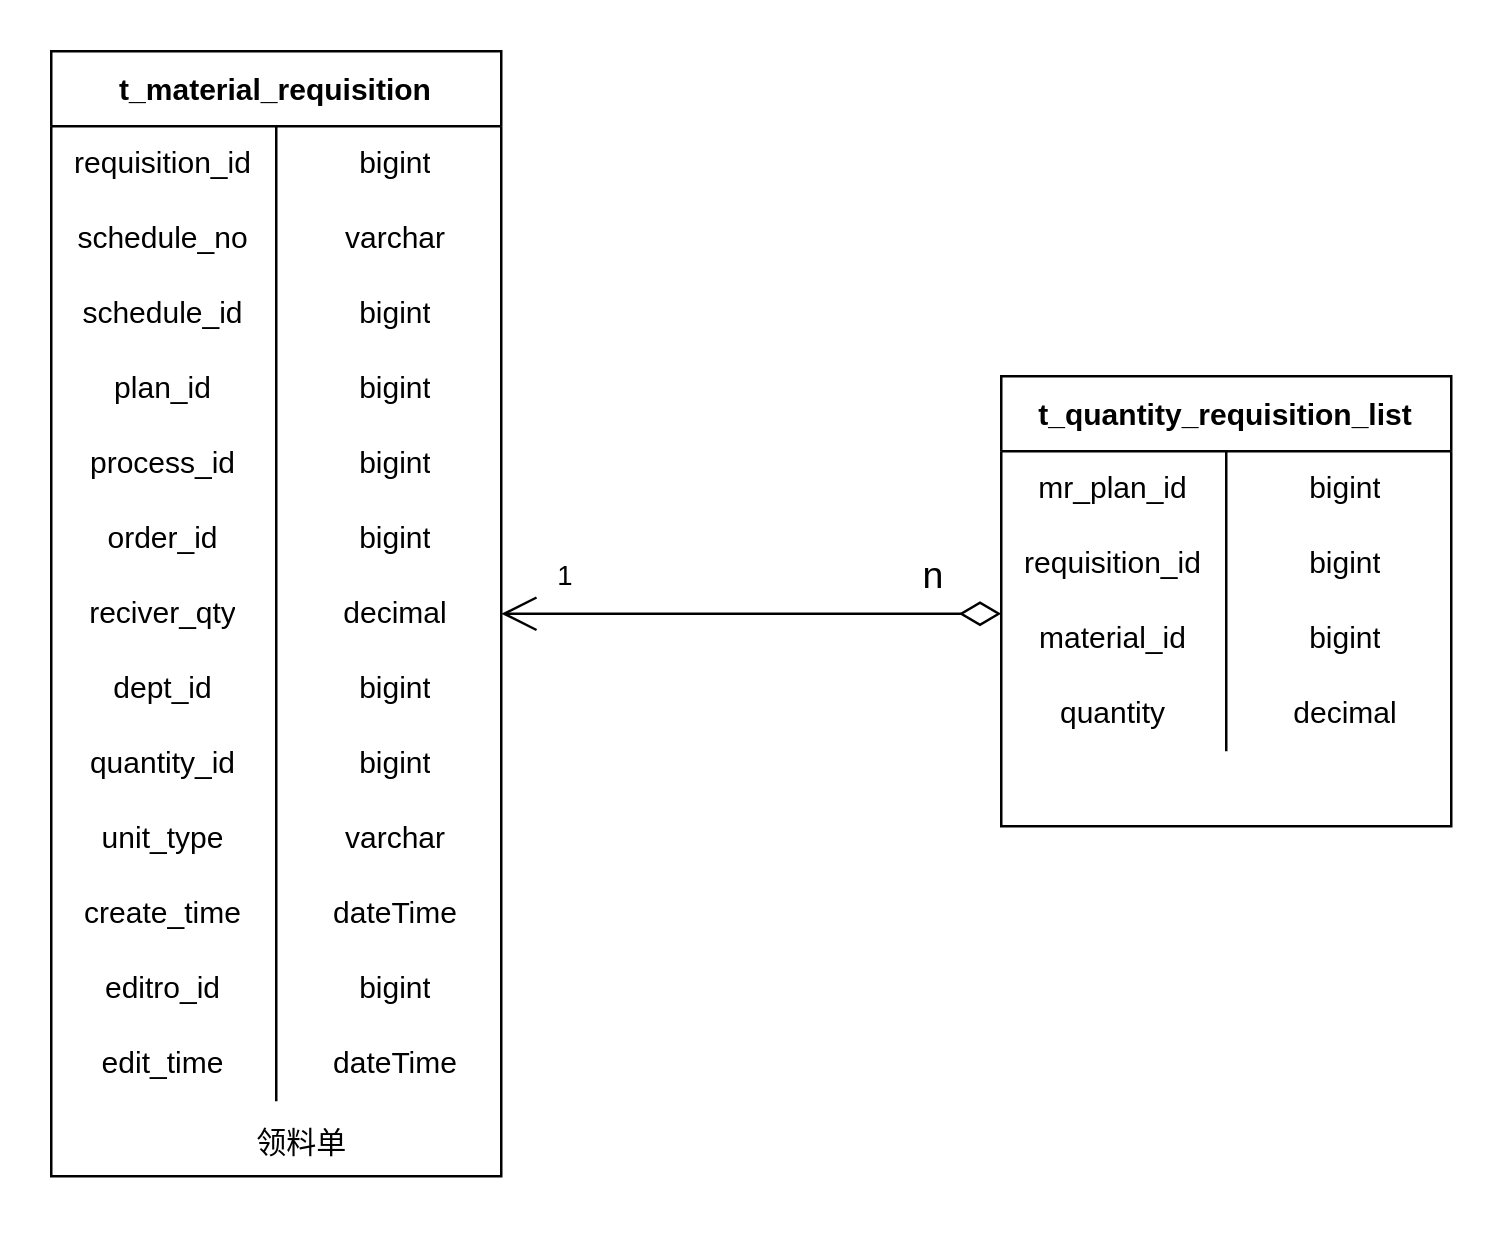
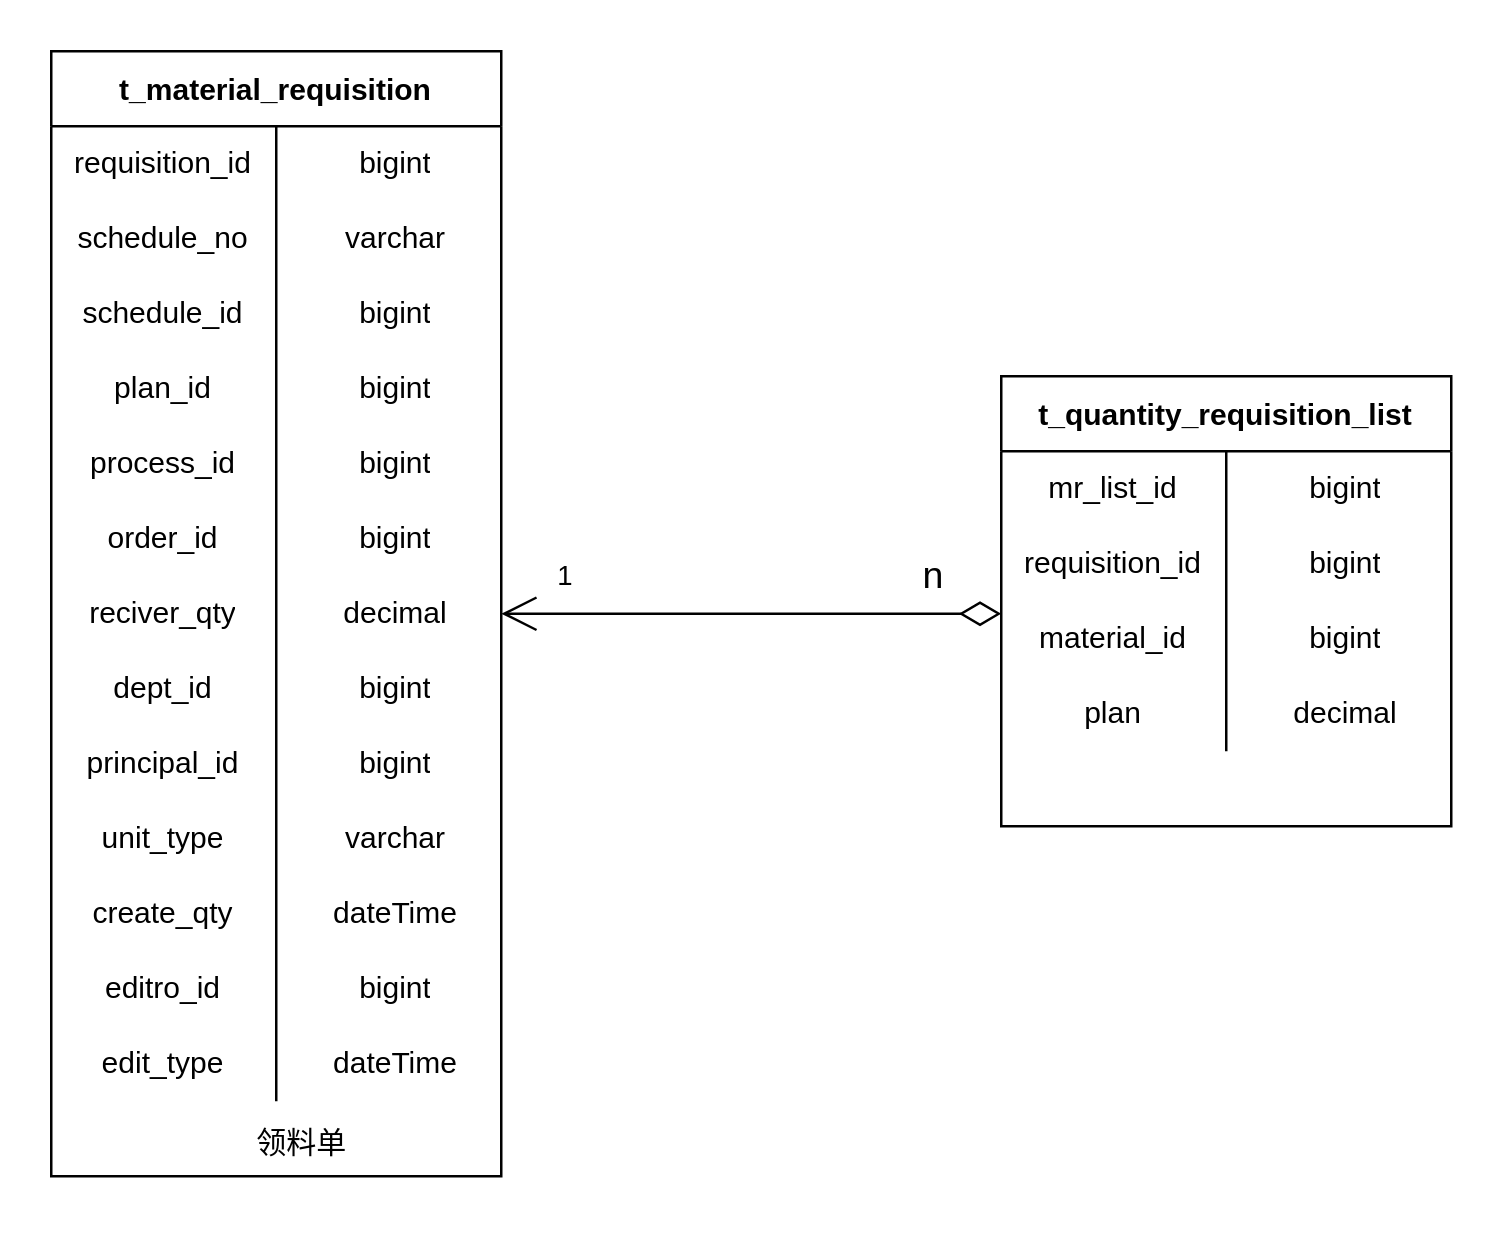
(1114, 489) -> (1114, 489)
(1114, 714) -> (1114, 714)
(164, 764) -> (164, 764)
(164, 914) -> (164, 914)
(164, 1064) -> (164, 1064)
